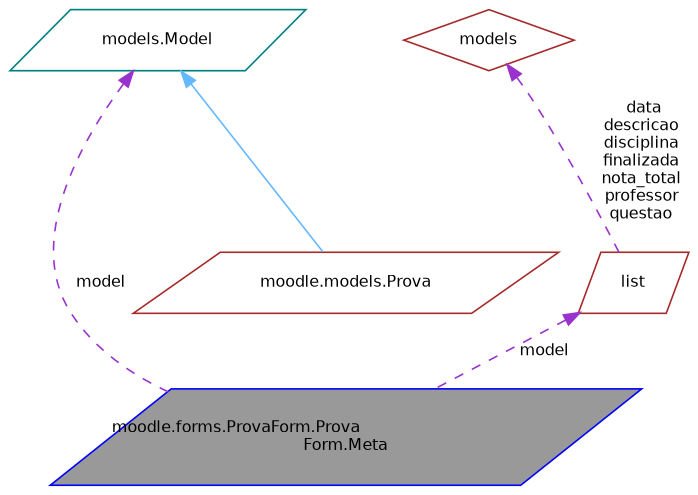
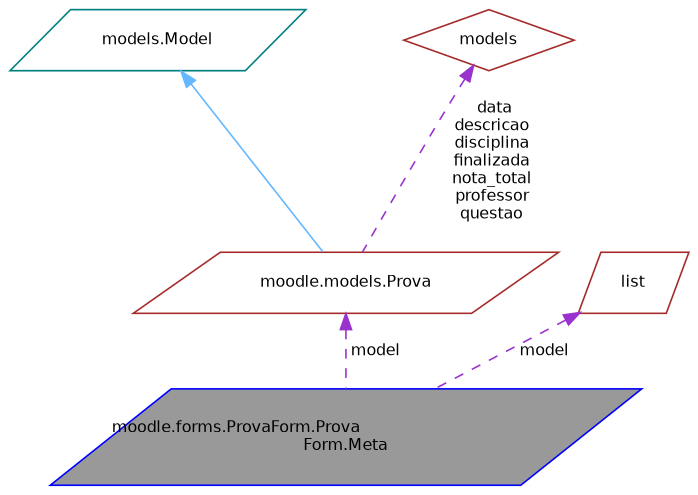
(571, 163) -> (413, 165)
(54, 257) -> (346, 359)
